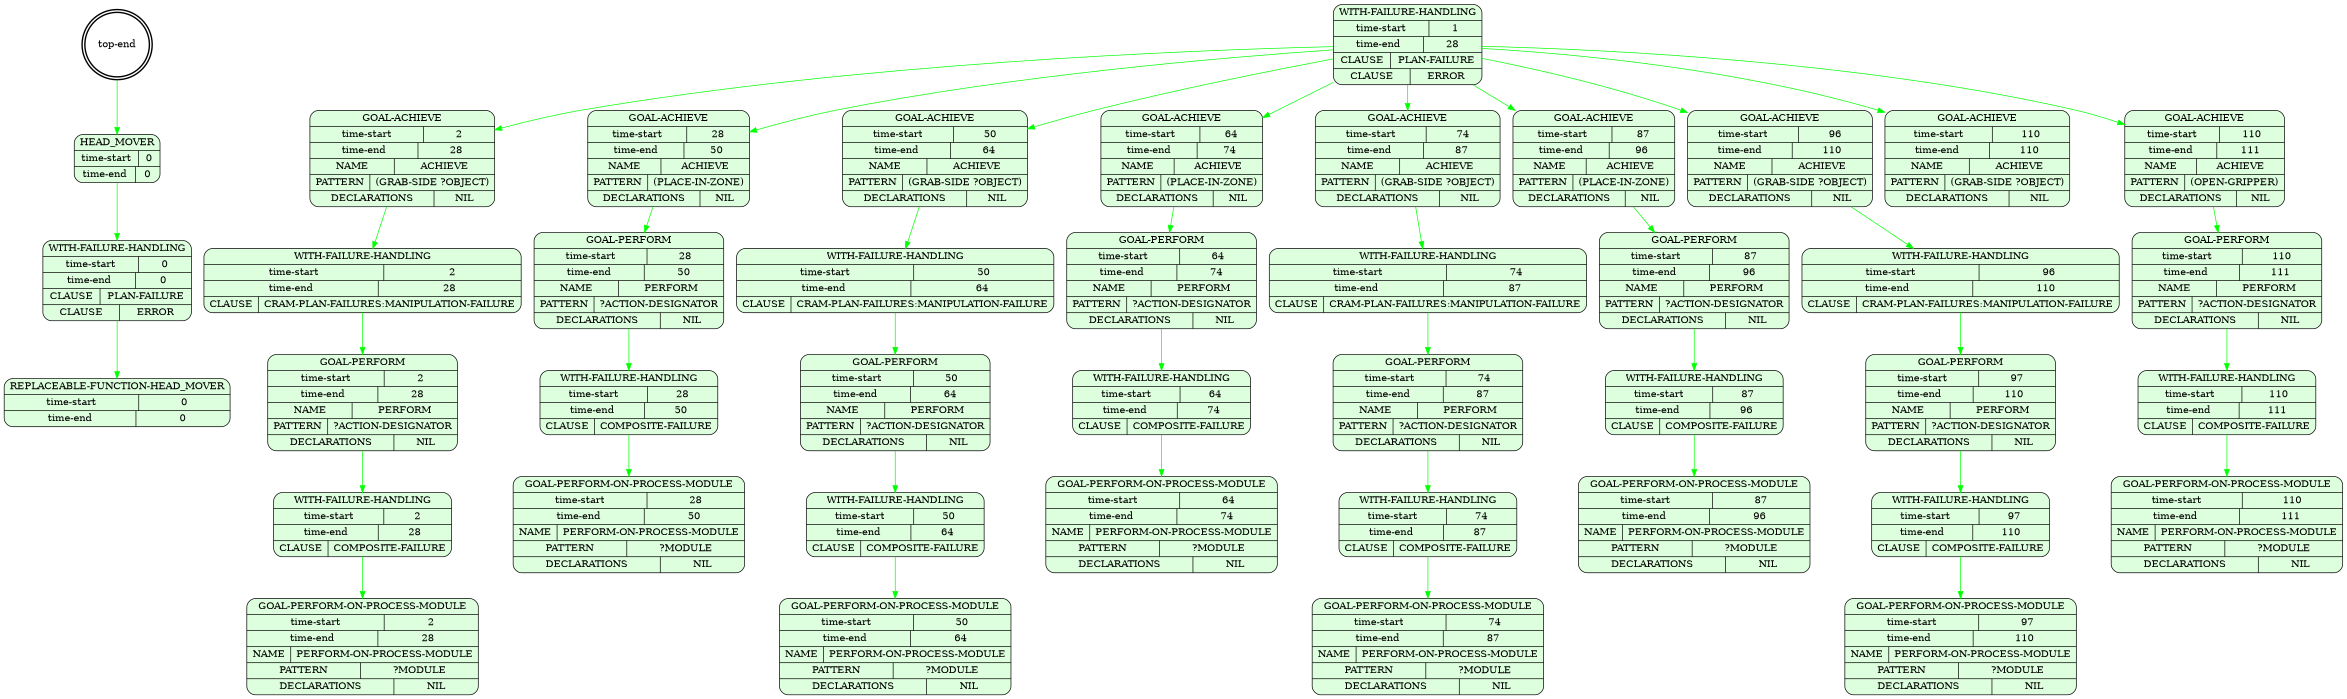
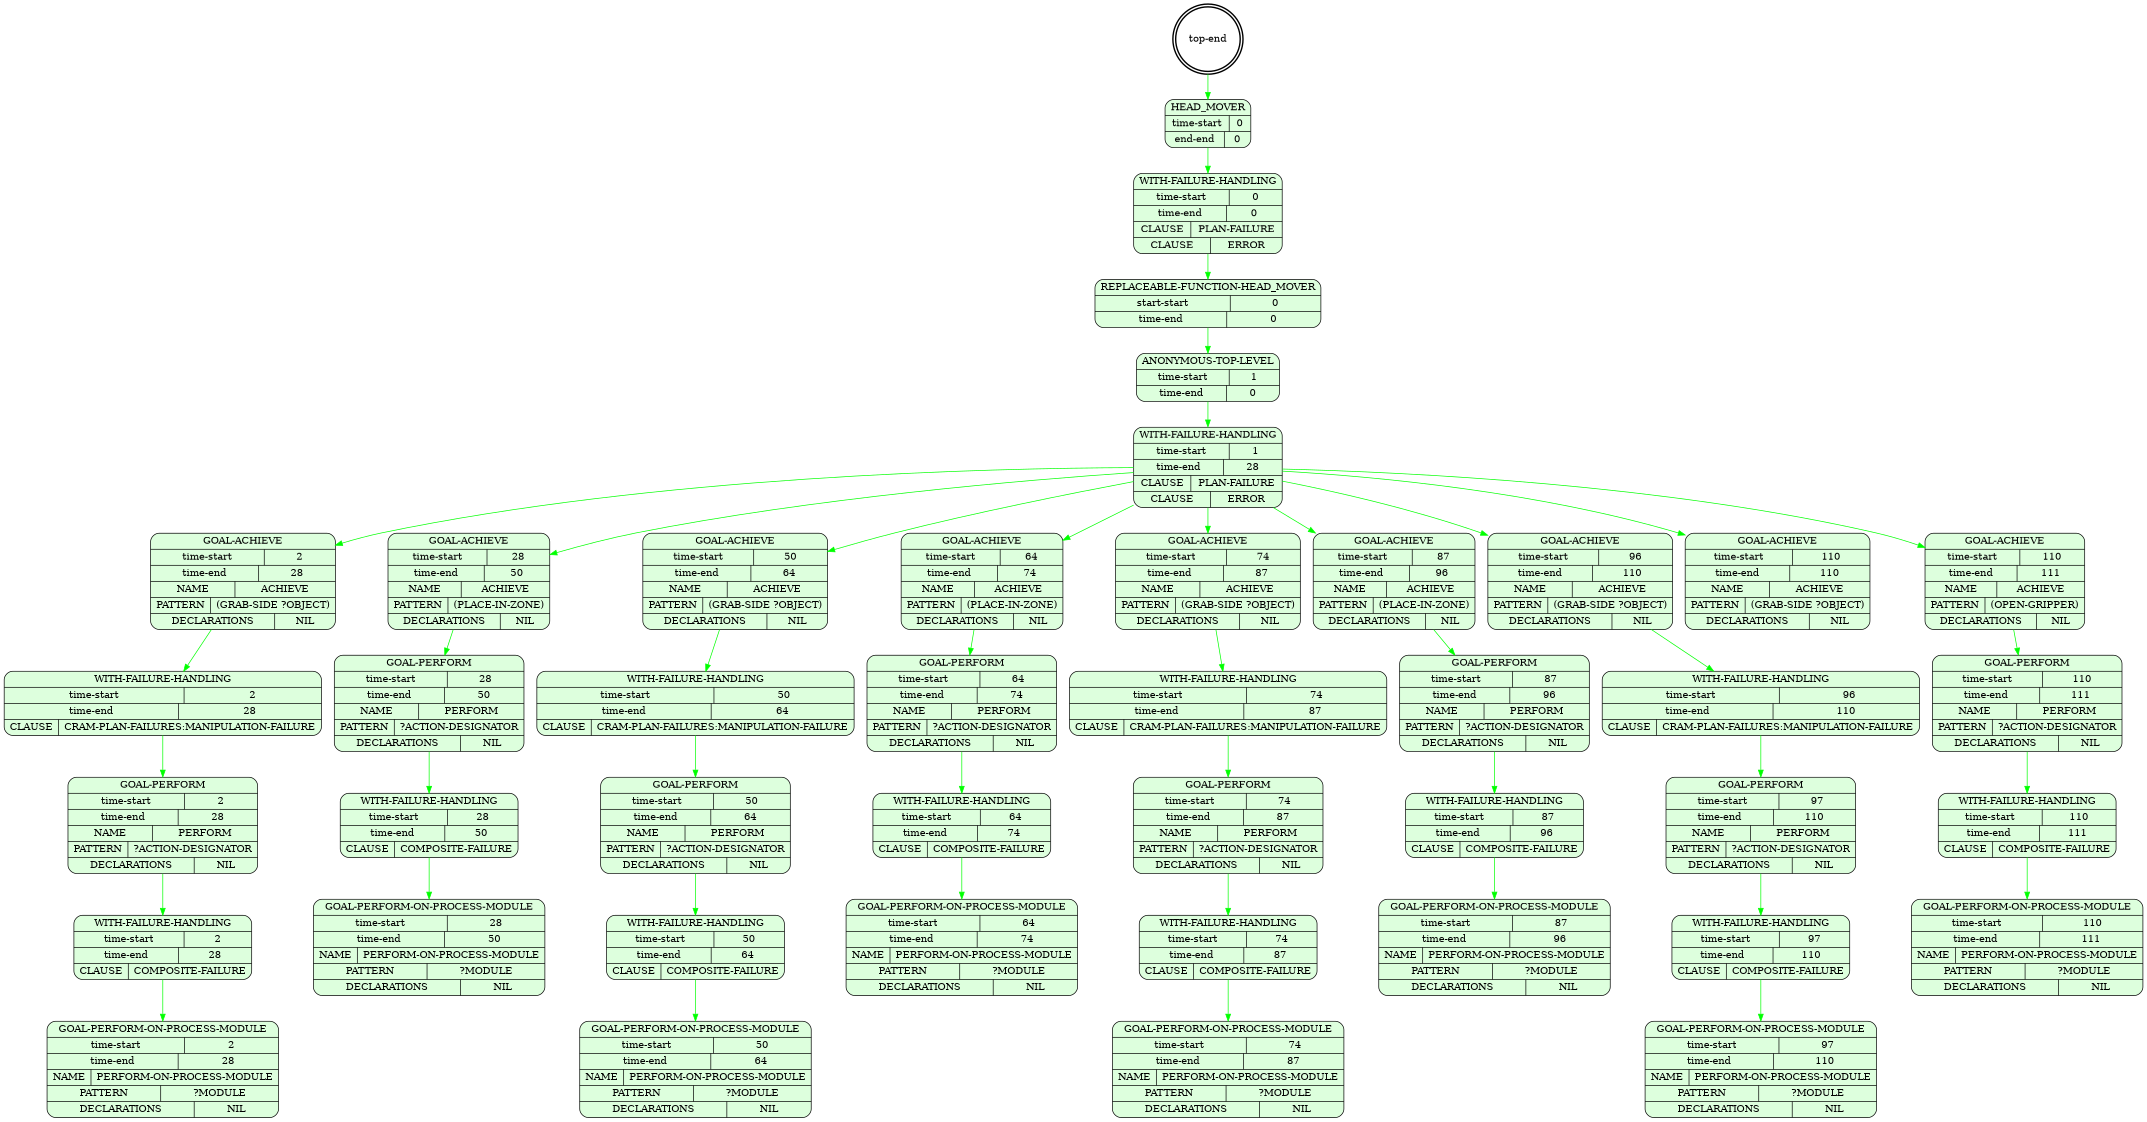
(105, 174) -> (1195, 139)
none -> (1208, 377)
(71, 402) -> (1163, 303)
